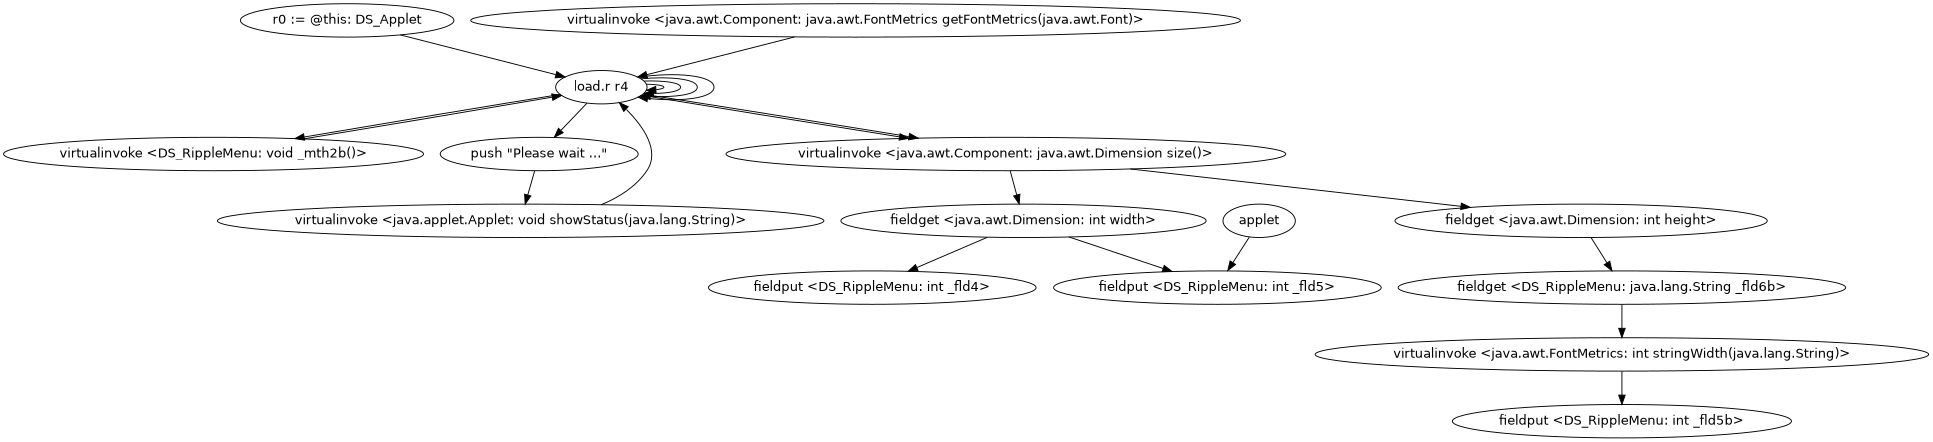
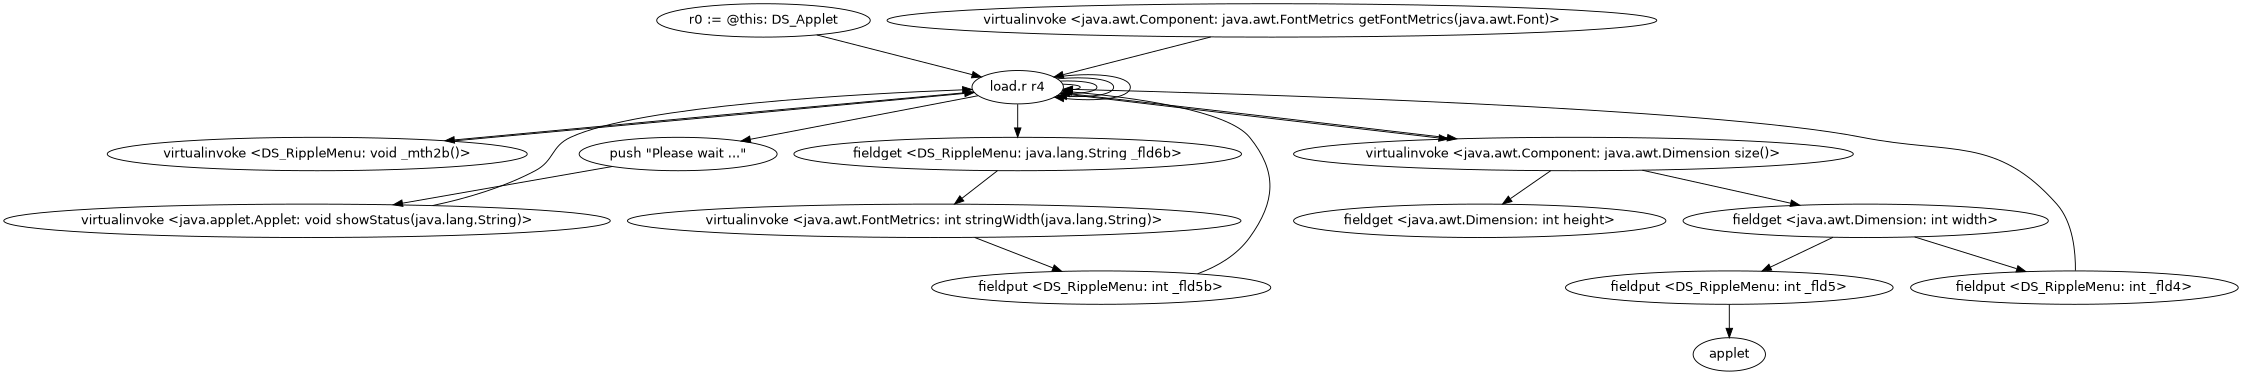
none -> (1609, 112)
none -> (1245, 134)
(1241, 250) -> (1729, 316)
(1599, 250) -> (1018, 116)
